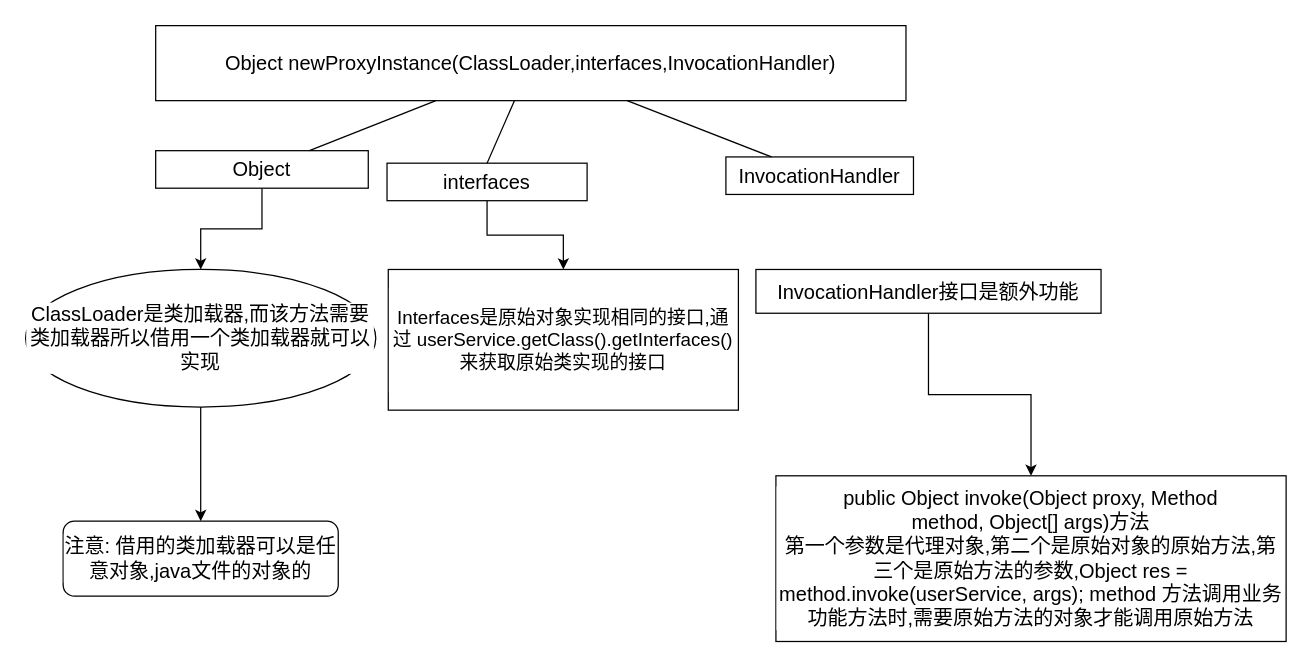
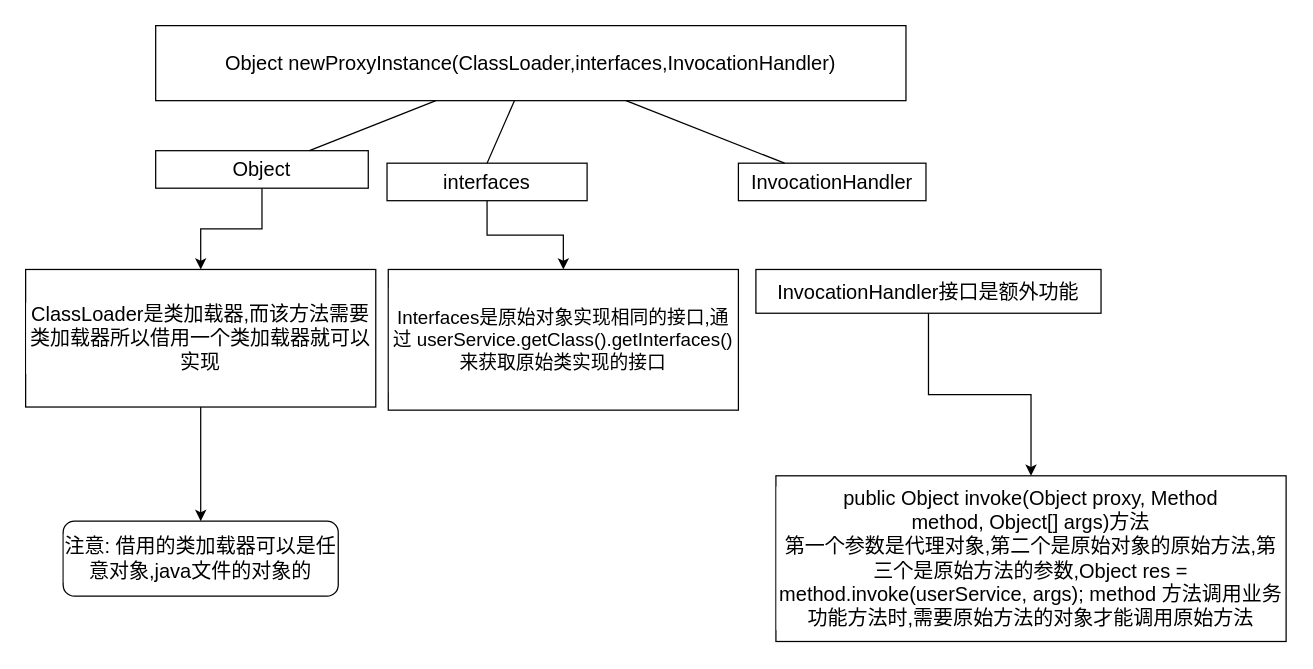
(819, 176) -> (832, 182)
(201, 338) -> (201, 338)
